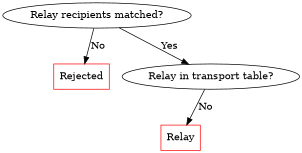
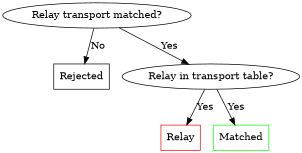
(97, 15) -> (97, 15)
(82, 77) -> (82, 77)
(206, 107) -> (206, 107)
none -> (241, 138)
